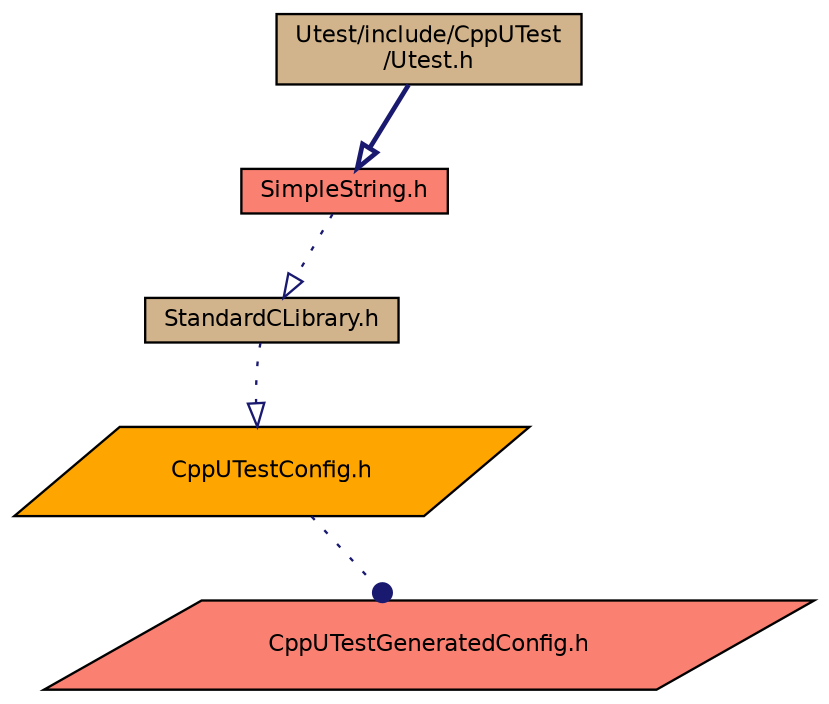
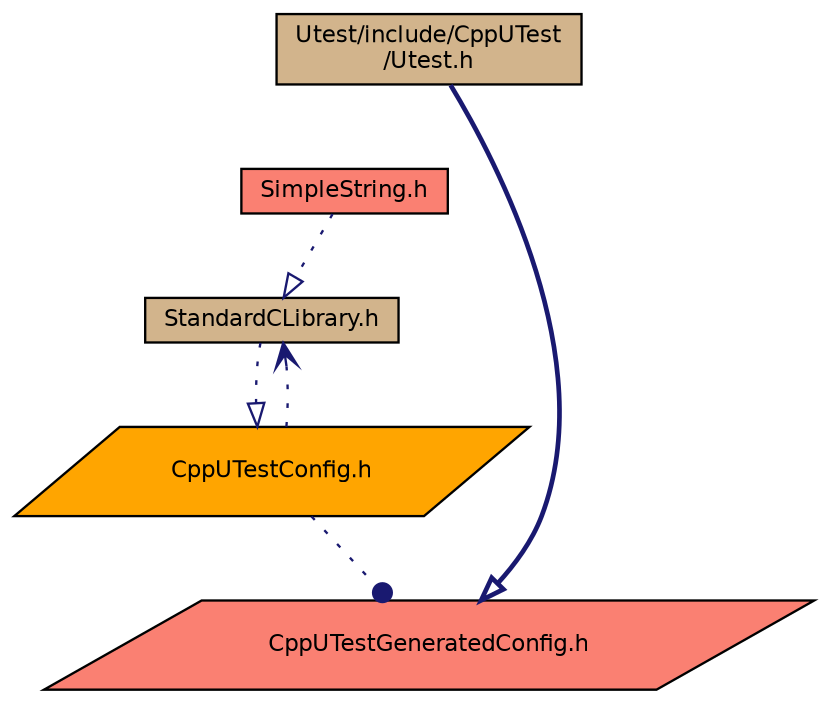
(389, 116) -> (551, 332)
none -> (288, 397)
